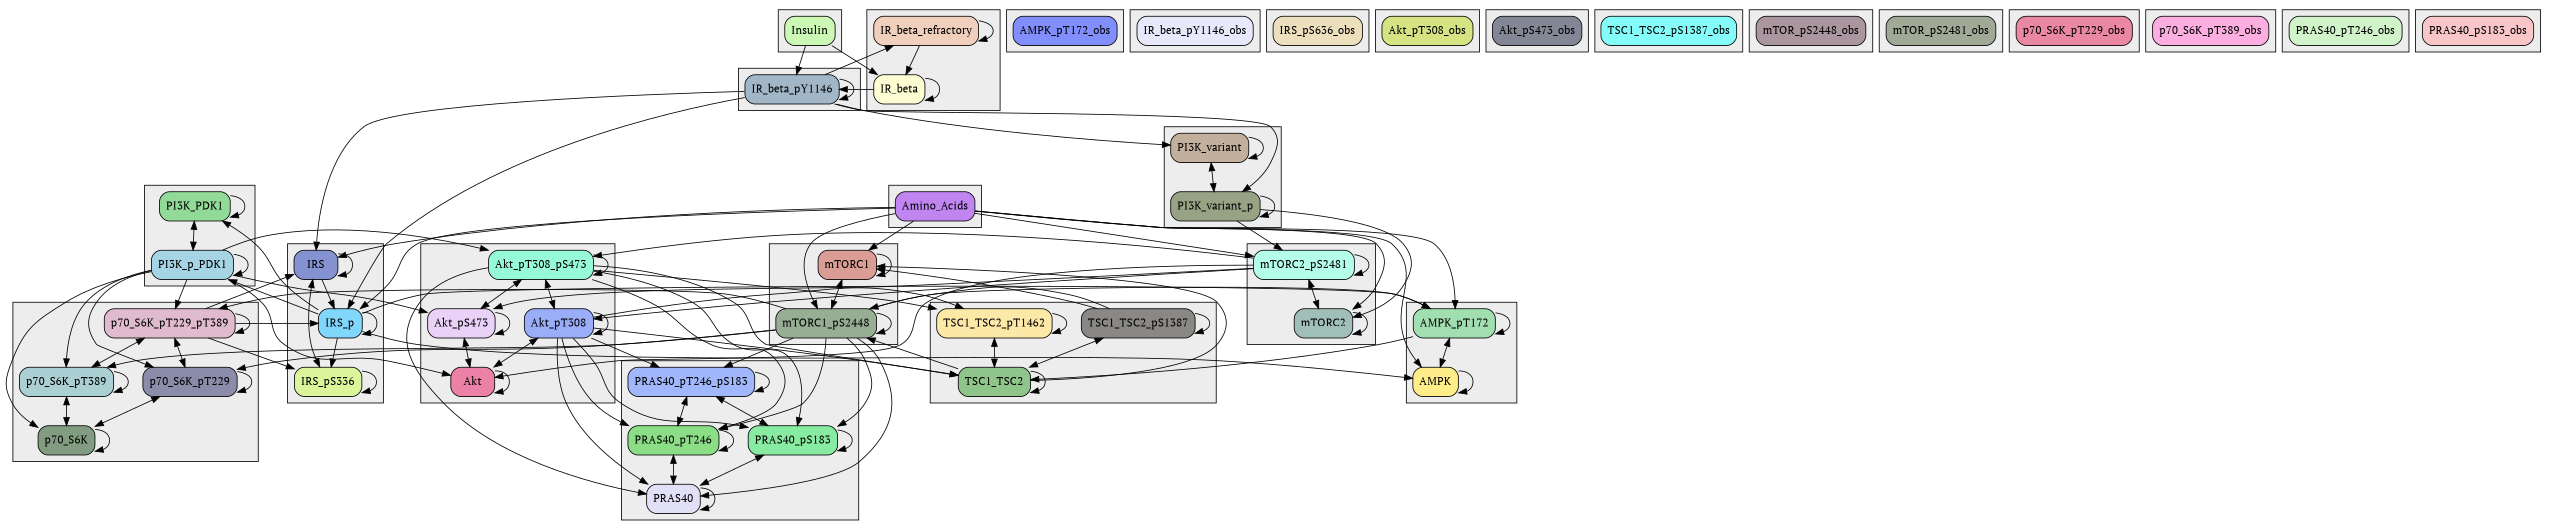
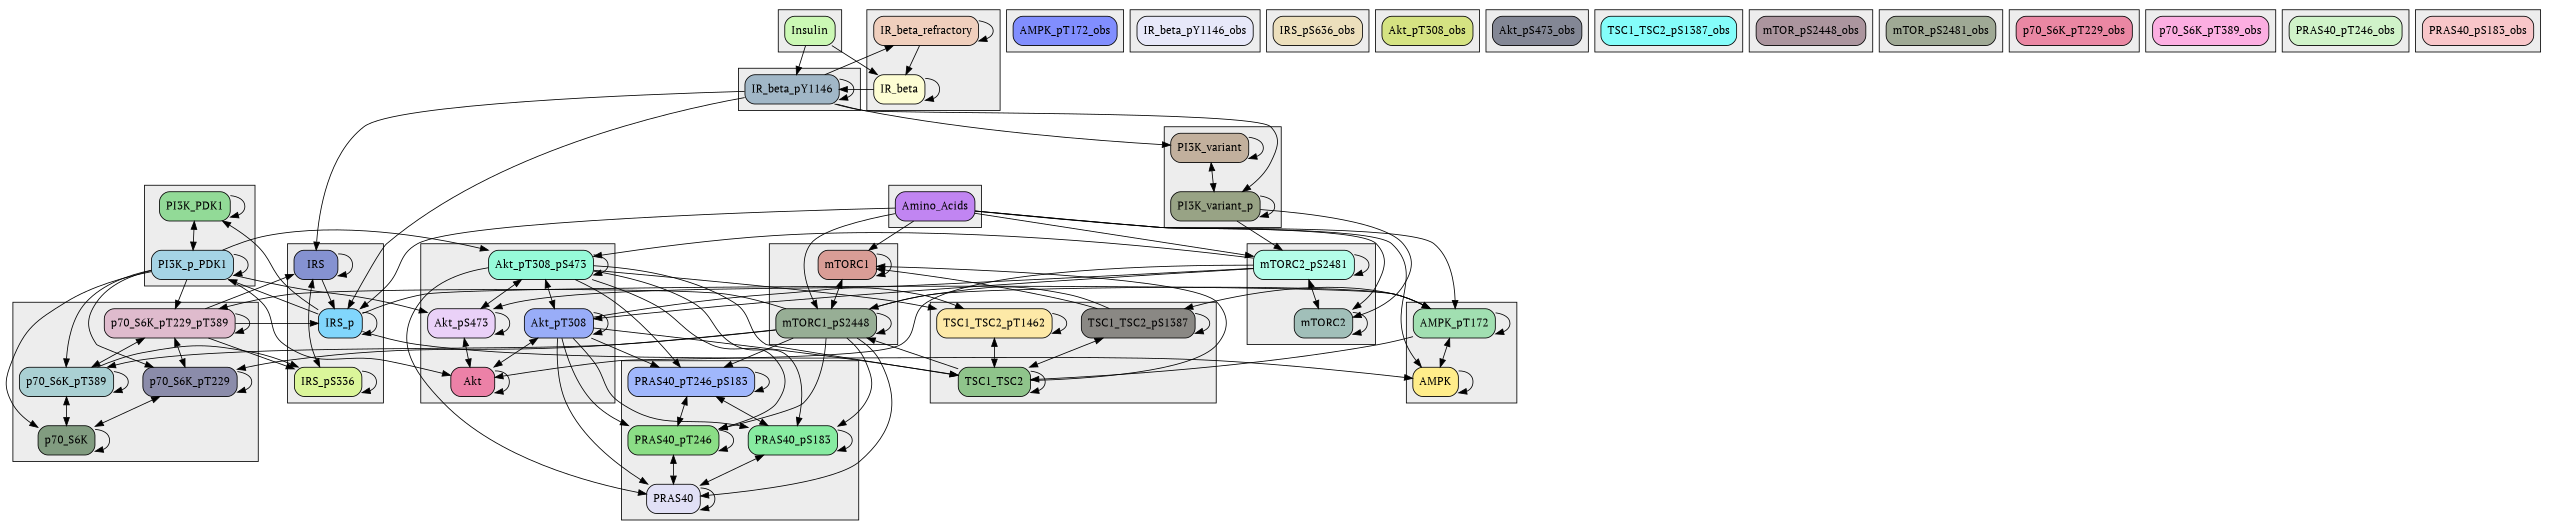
(619, 219) -> none
none -> (1252, 294)
none -> (637, 321)
(336, 344) -> (194, 346)
